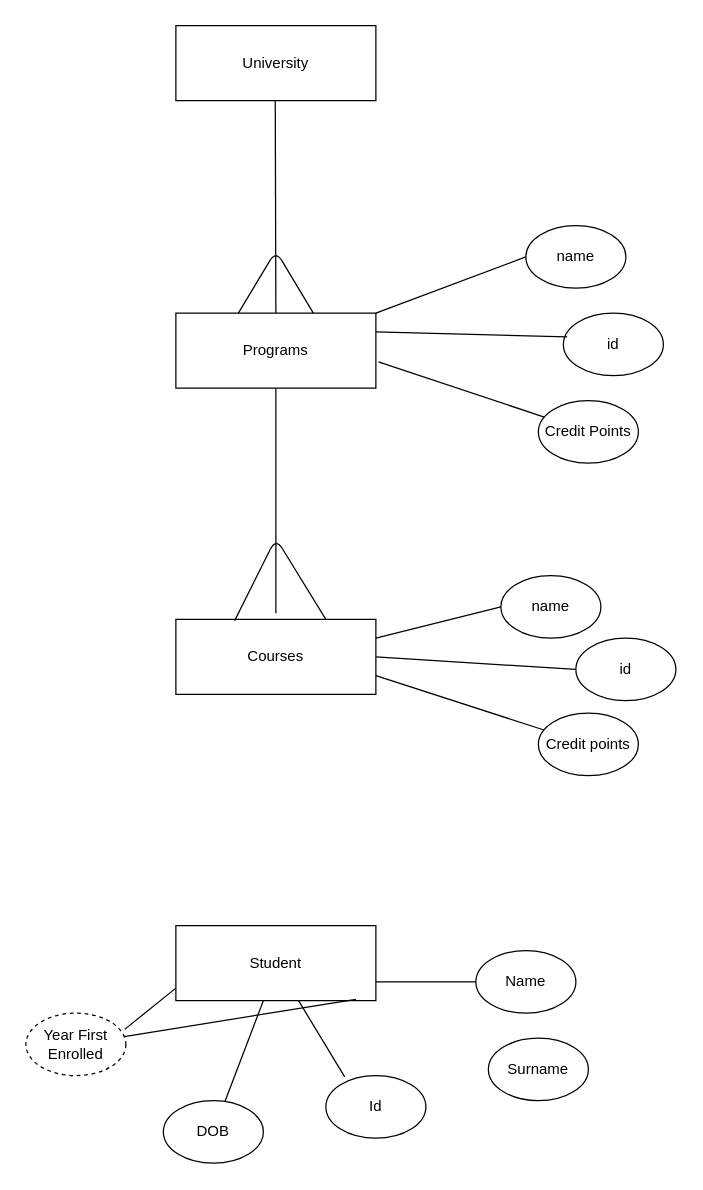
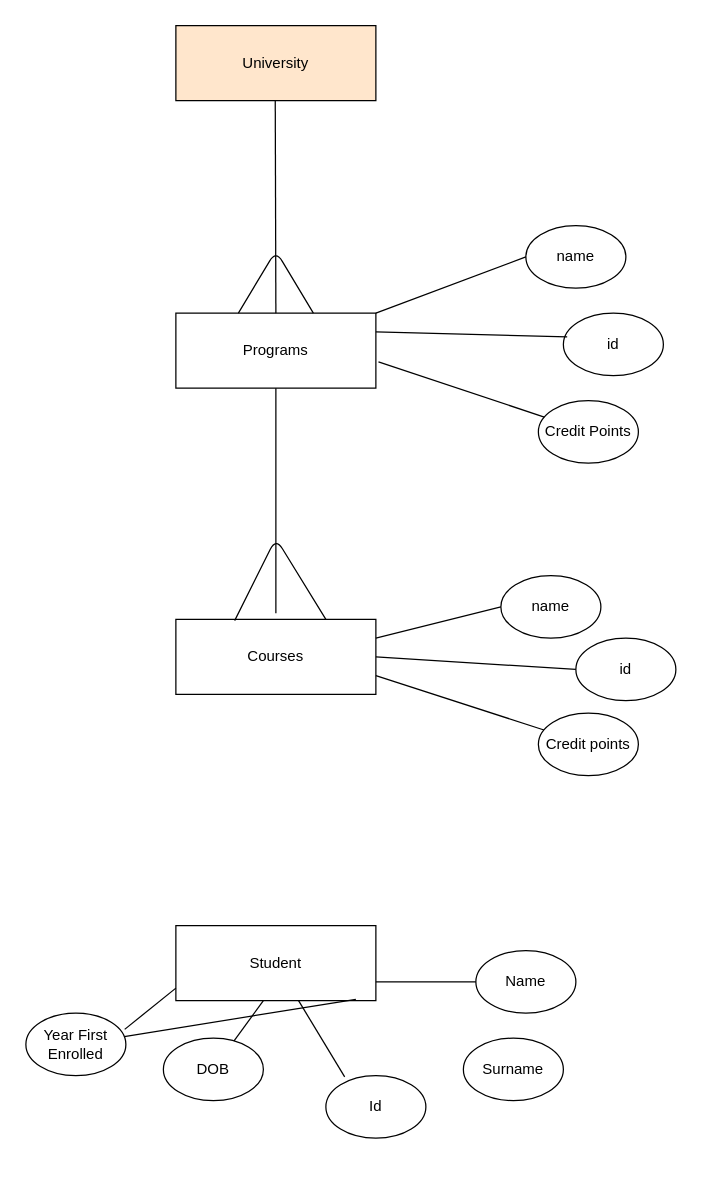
(276, 63) -> (276, 63)
(76, 1044) -> (76, 1044)
(538, 1069) -> (513, 1069)
(213, 1132) -> (213, 1069)
